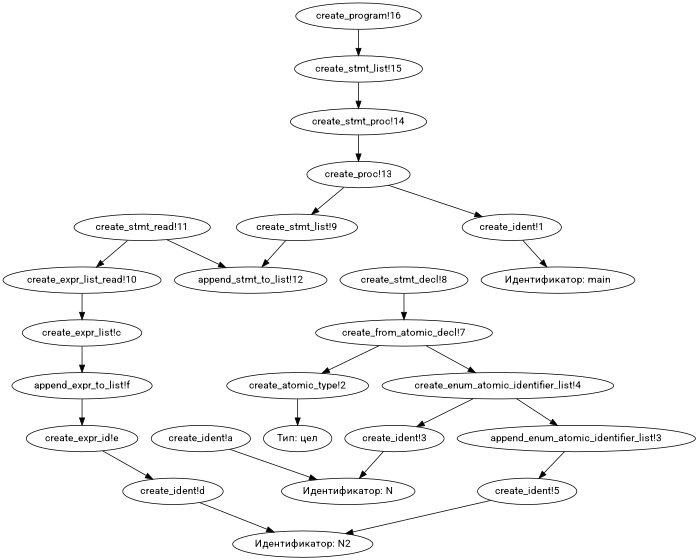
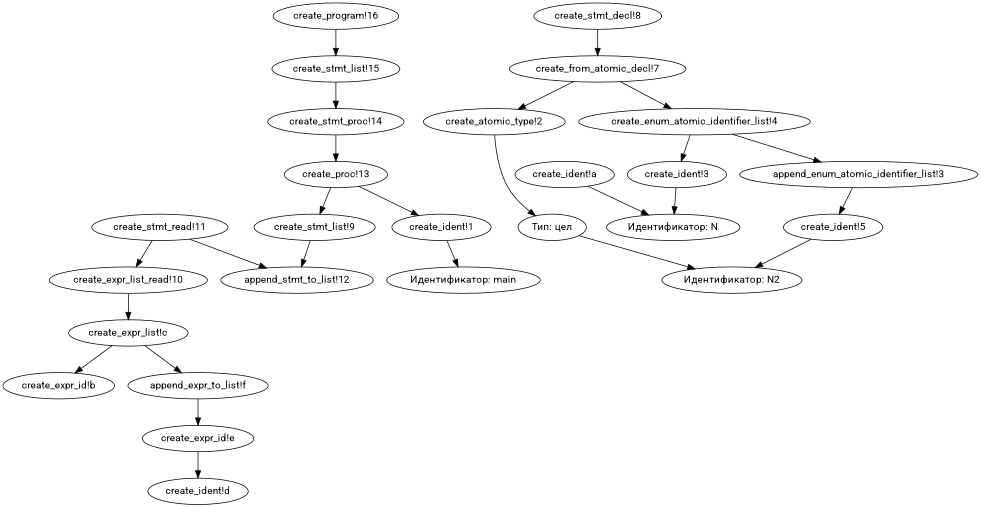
none -> (59, 386)
(233, 516) -> (633, 251)
